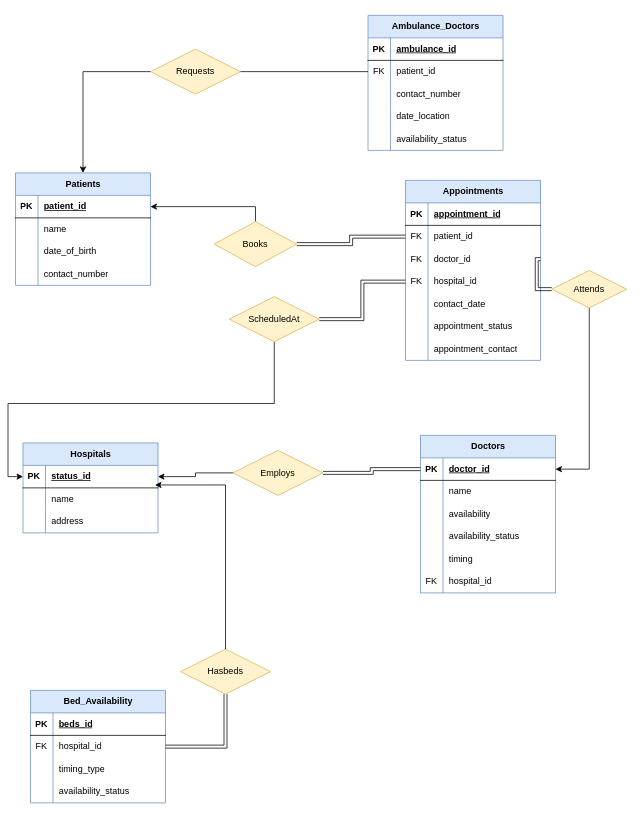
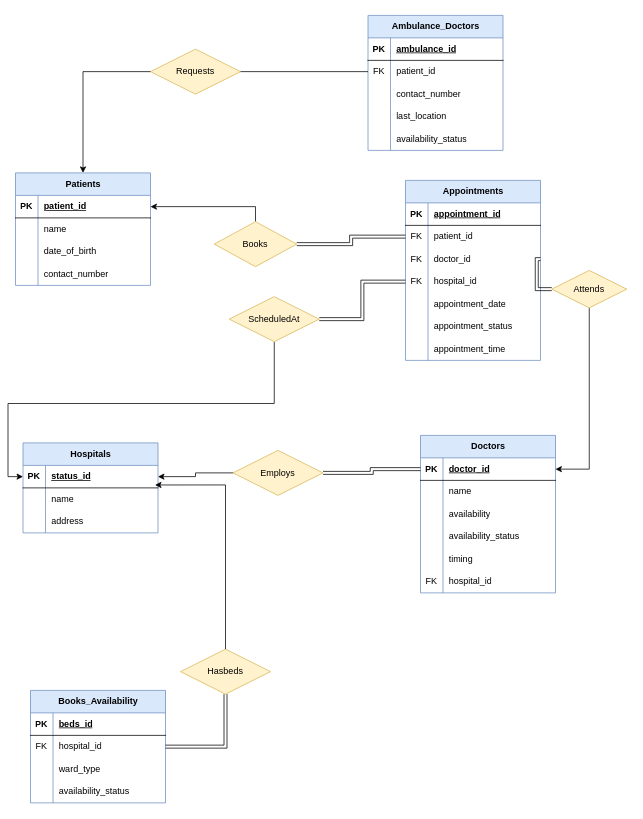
(427, 117) -> (426, 117)
(464, 304) -> (473, 304)
(481, 349) -> (472, 349)
(98, 702) -> (98, 702)
(84, 769) -> (82, 769)
